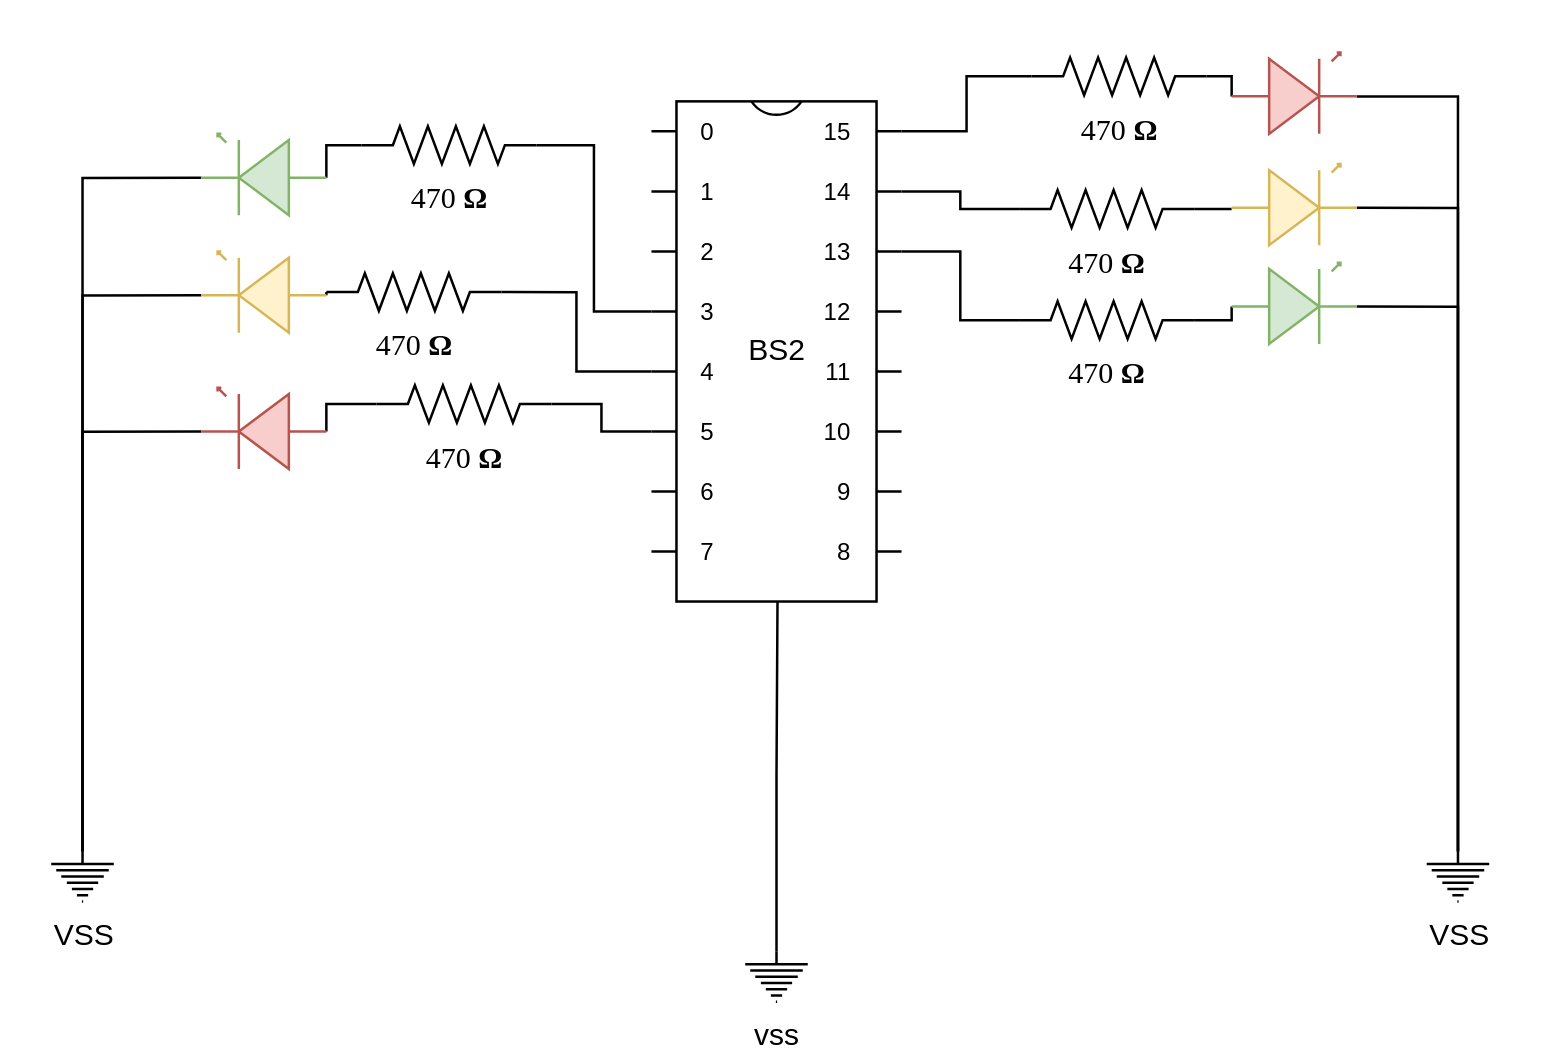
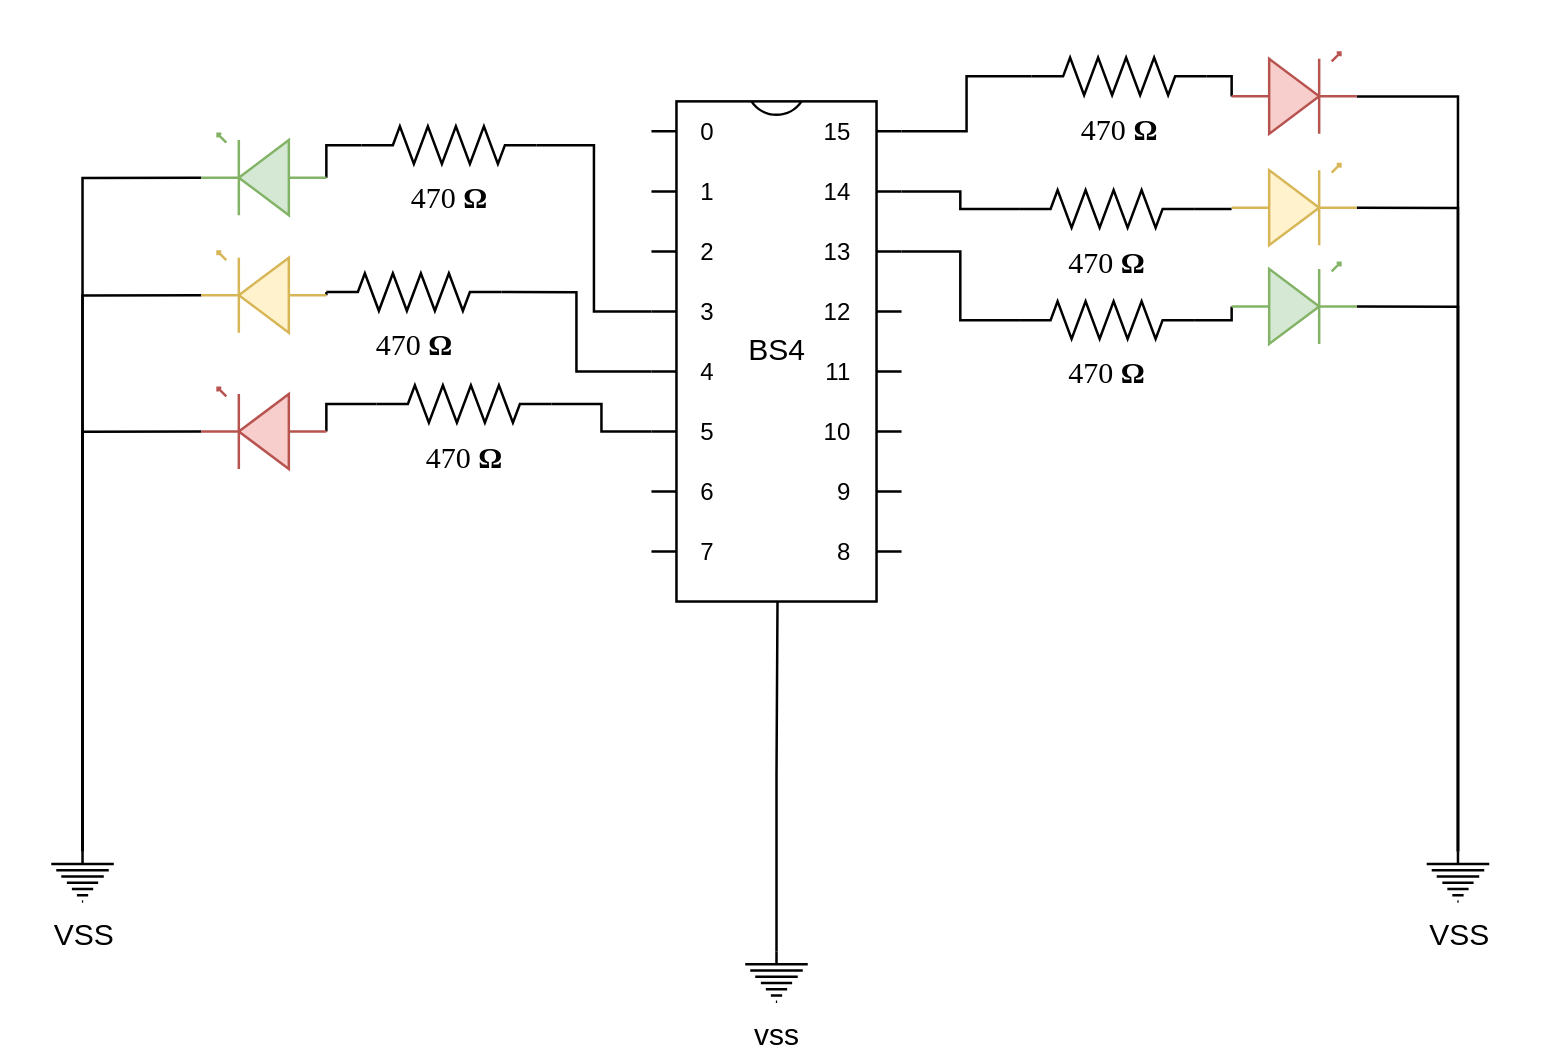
(707, 132) -> (707, 132)
